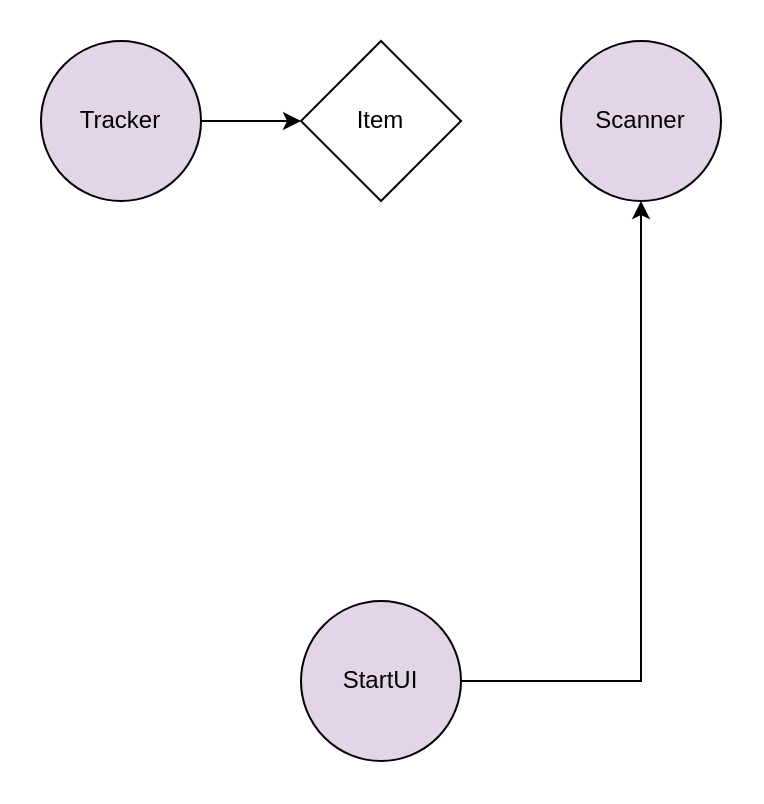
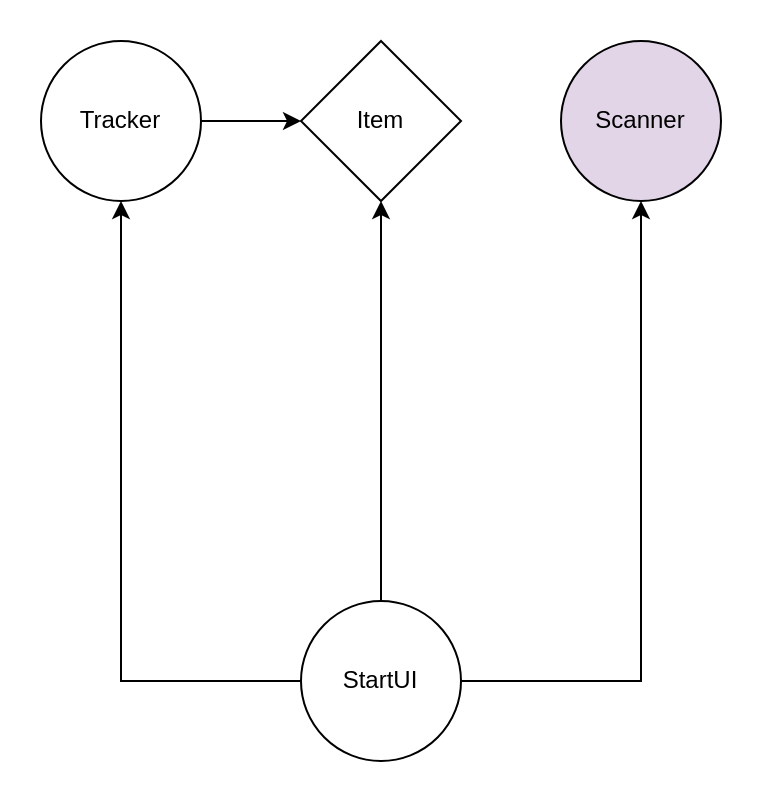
(121, 121) -> (121, 121)
none -> (381, 408)
none -> (121, 538)
(381, 681) -> (381, 681)
